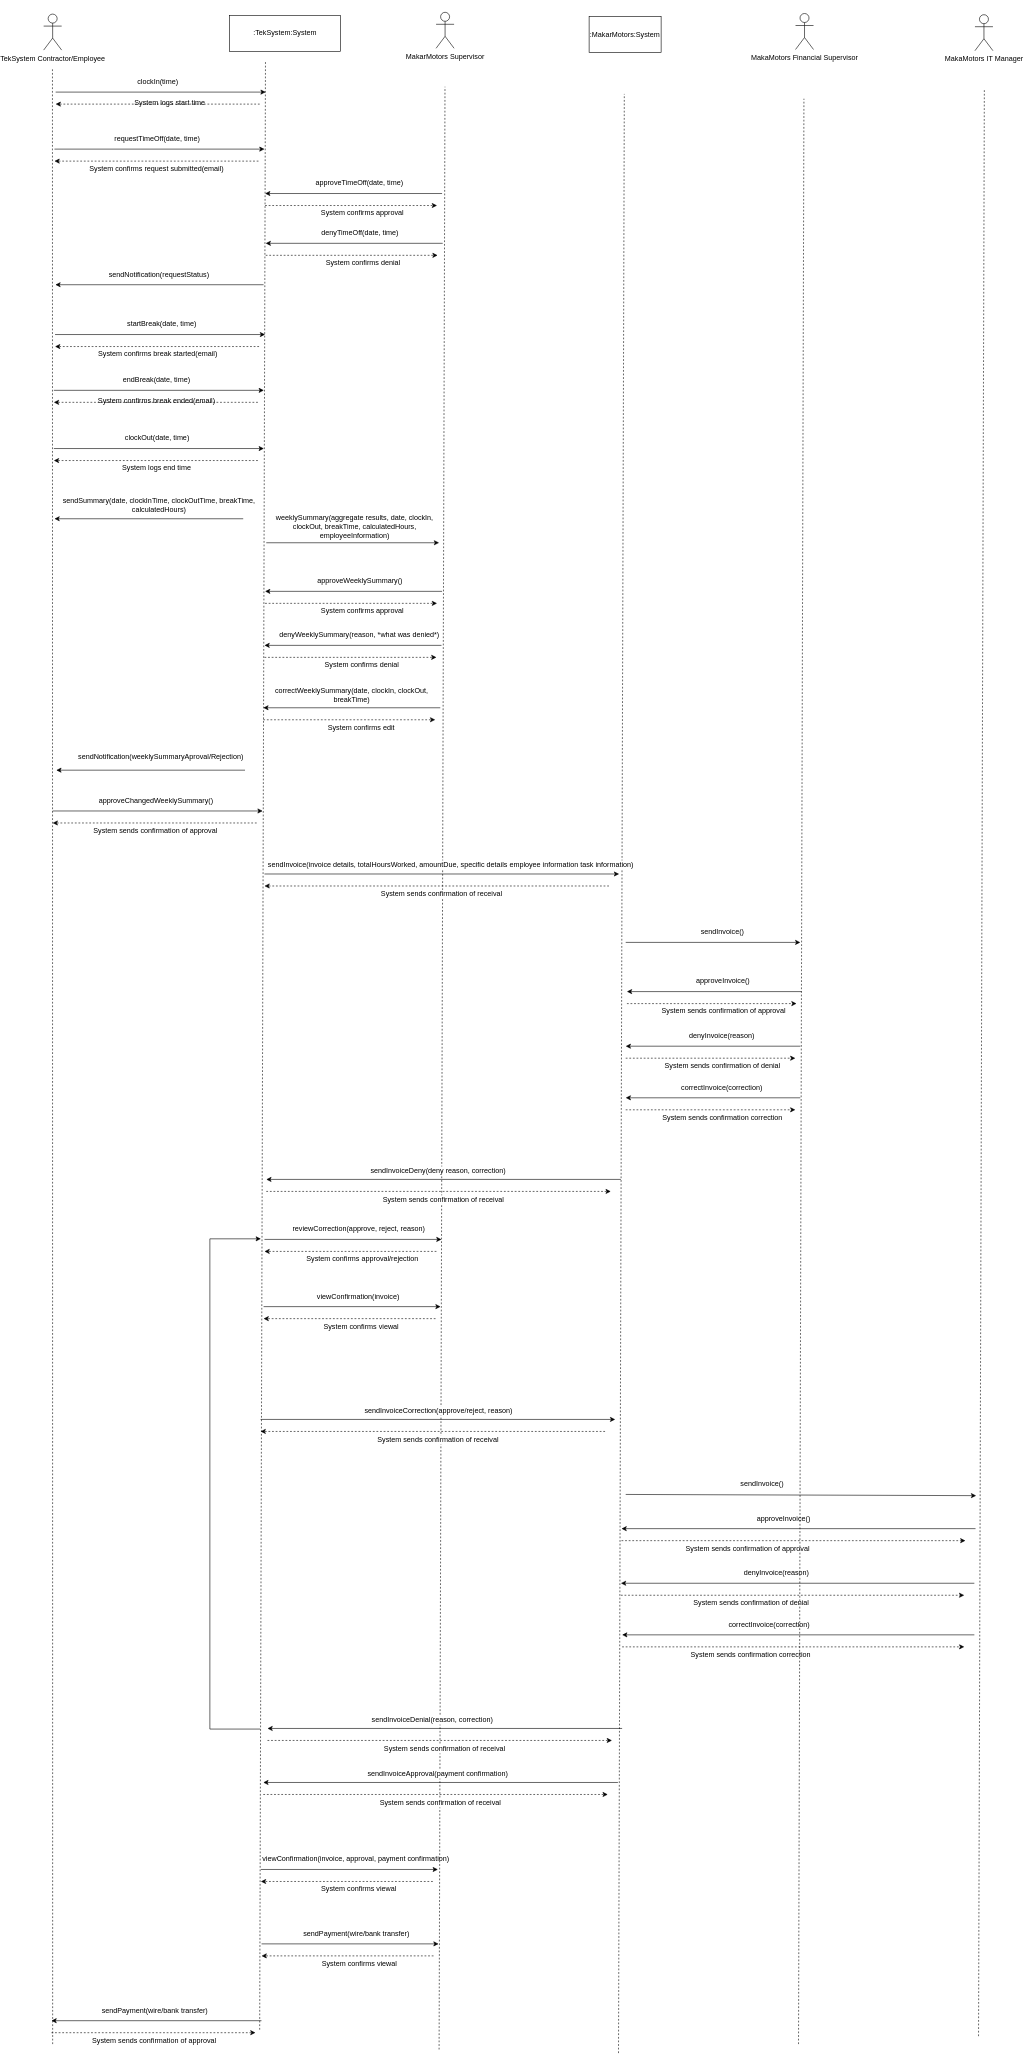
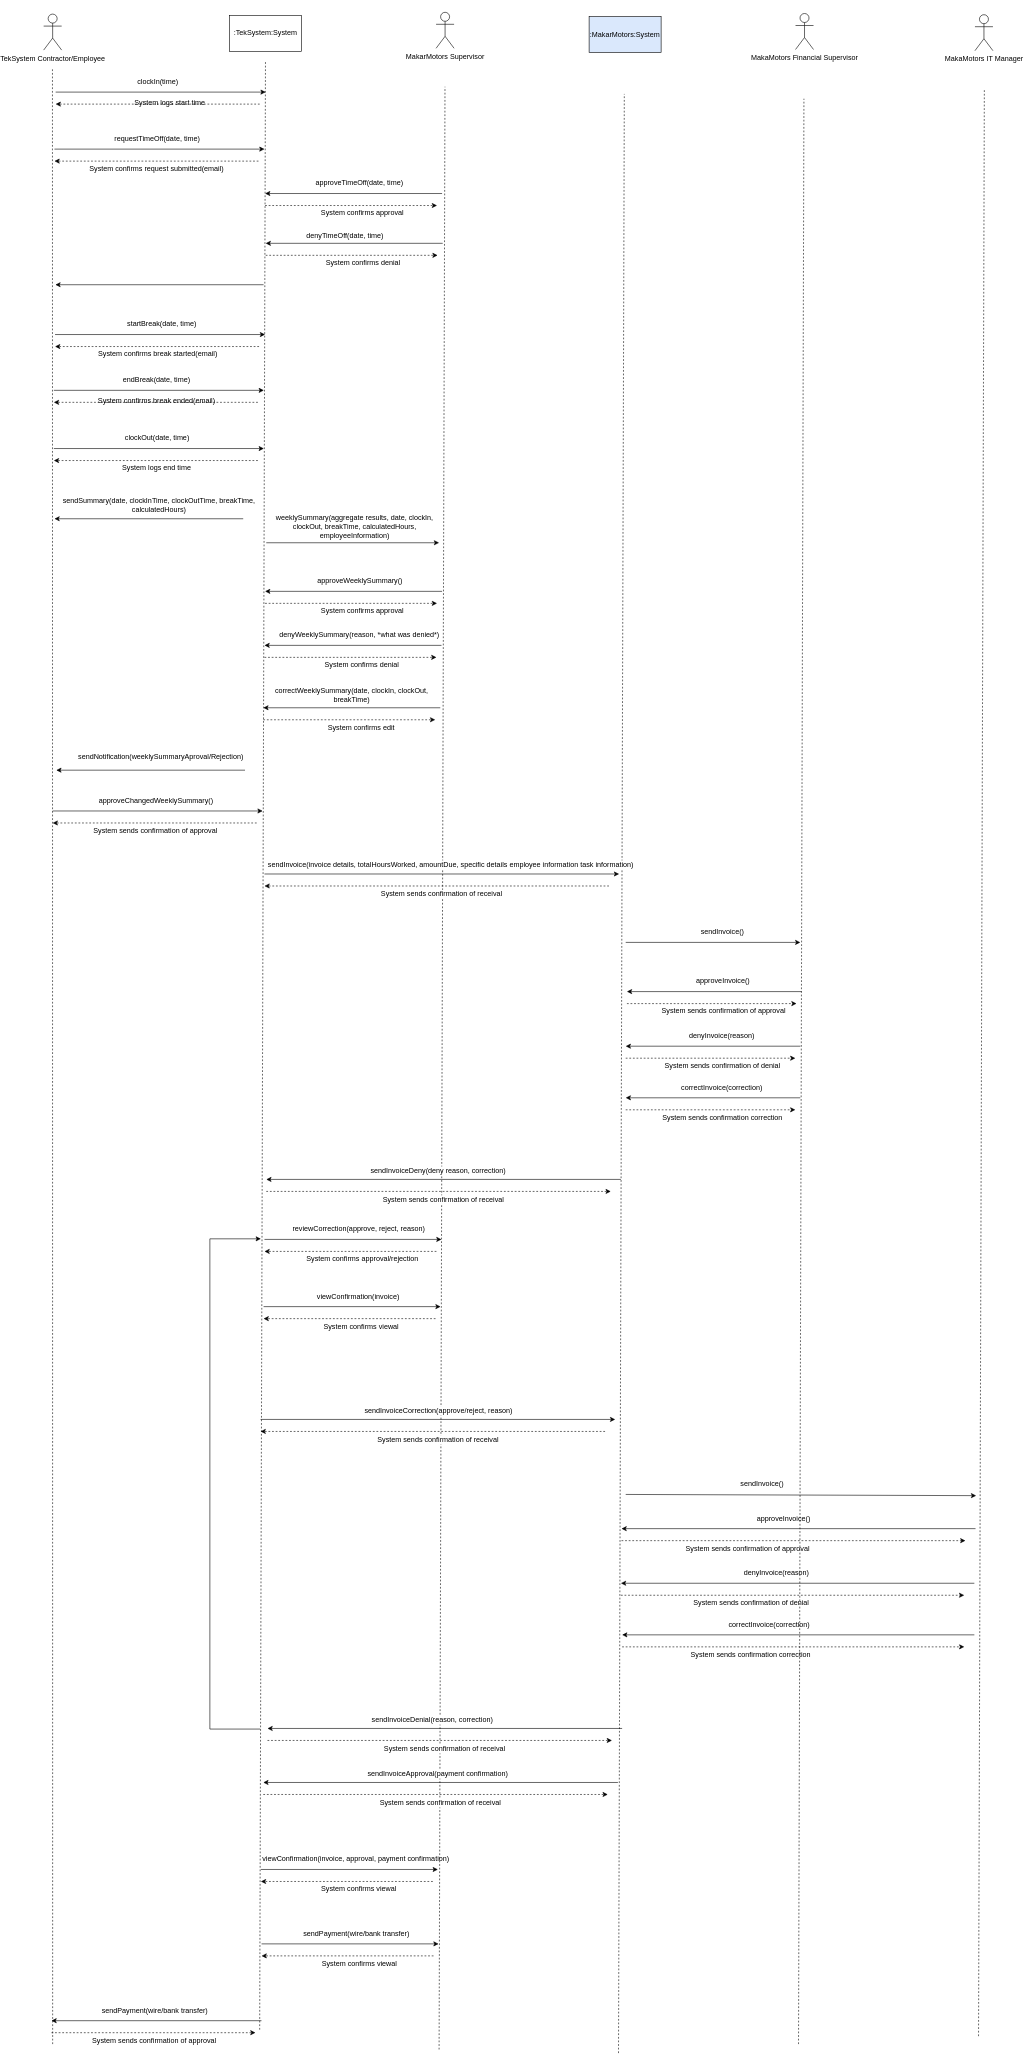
(285, 33) -> (266, 33)
(625, 35) -> (625, 35)
(360, 233) -> (345, 236)
(158, 275) -> none
